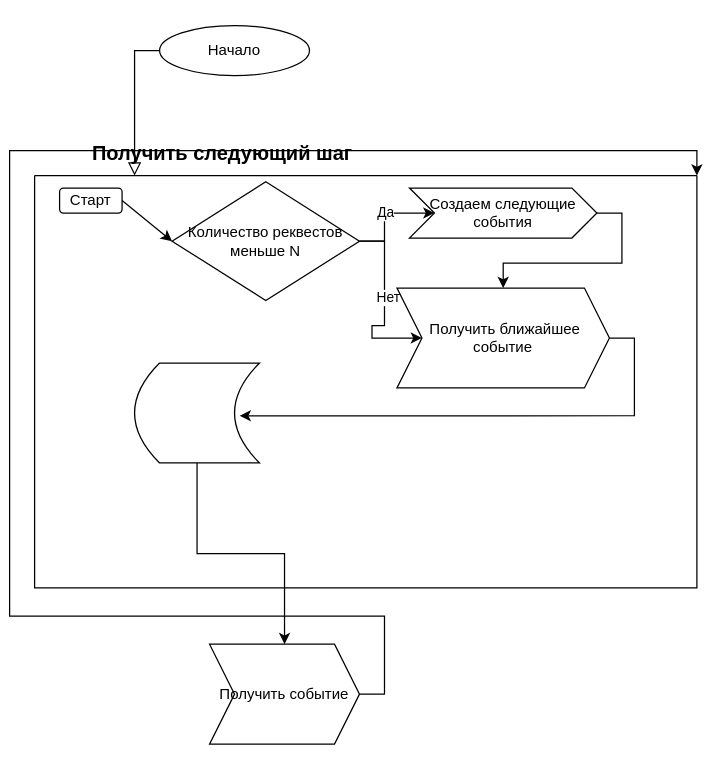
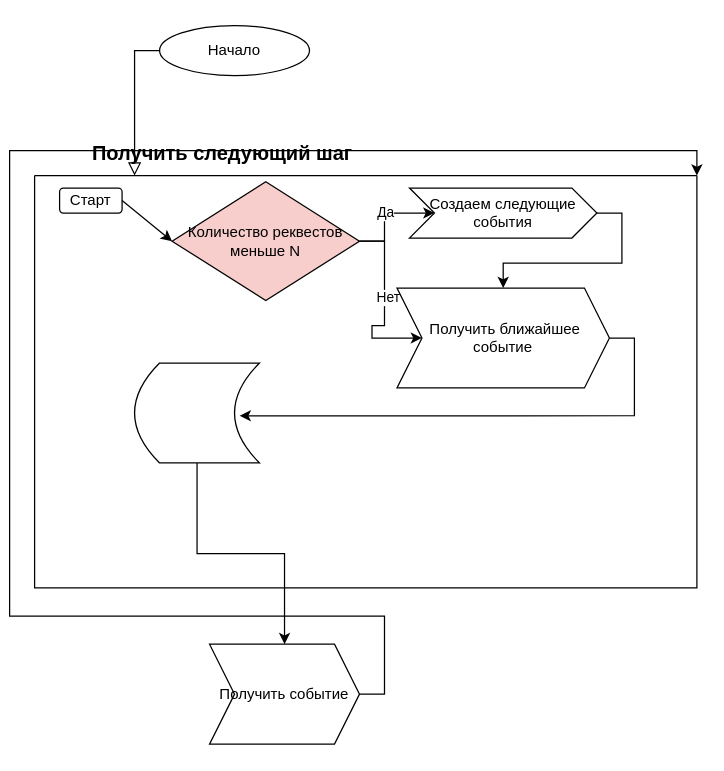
(266, 241) -> (266, 241)
